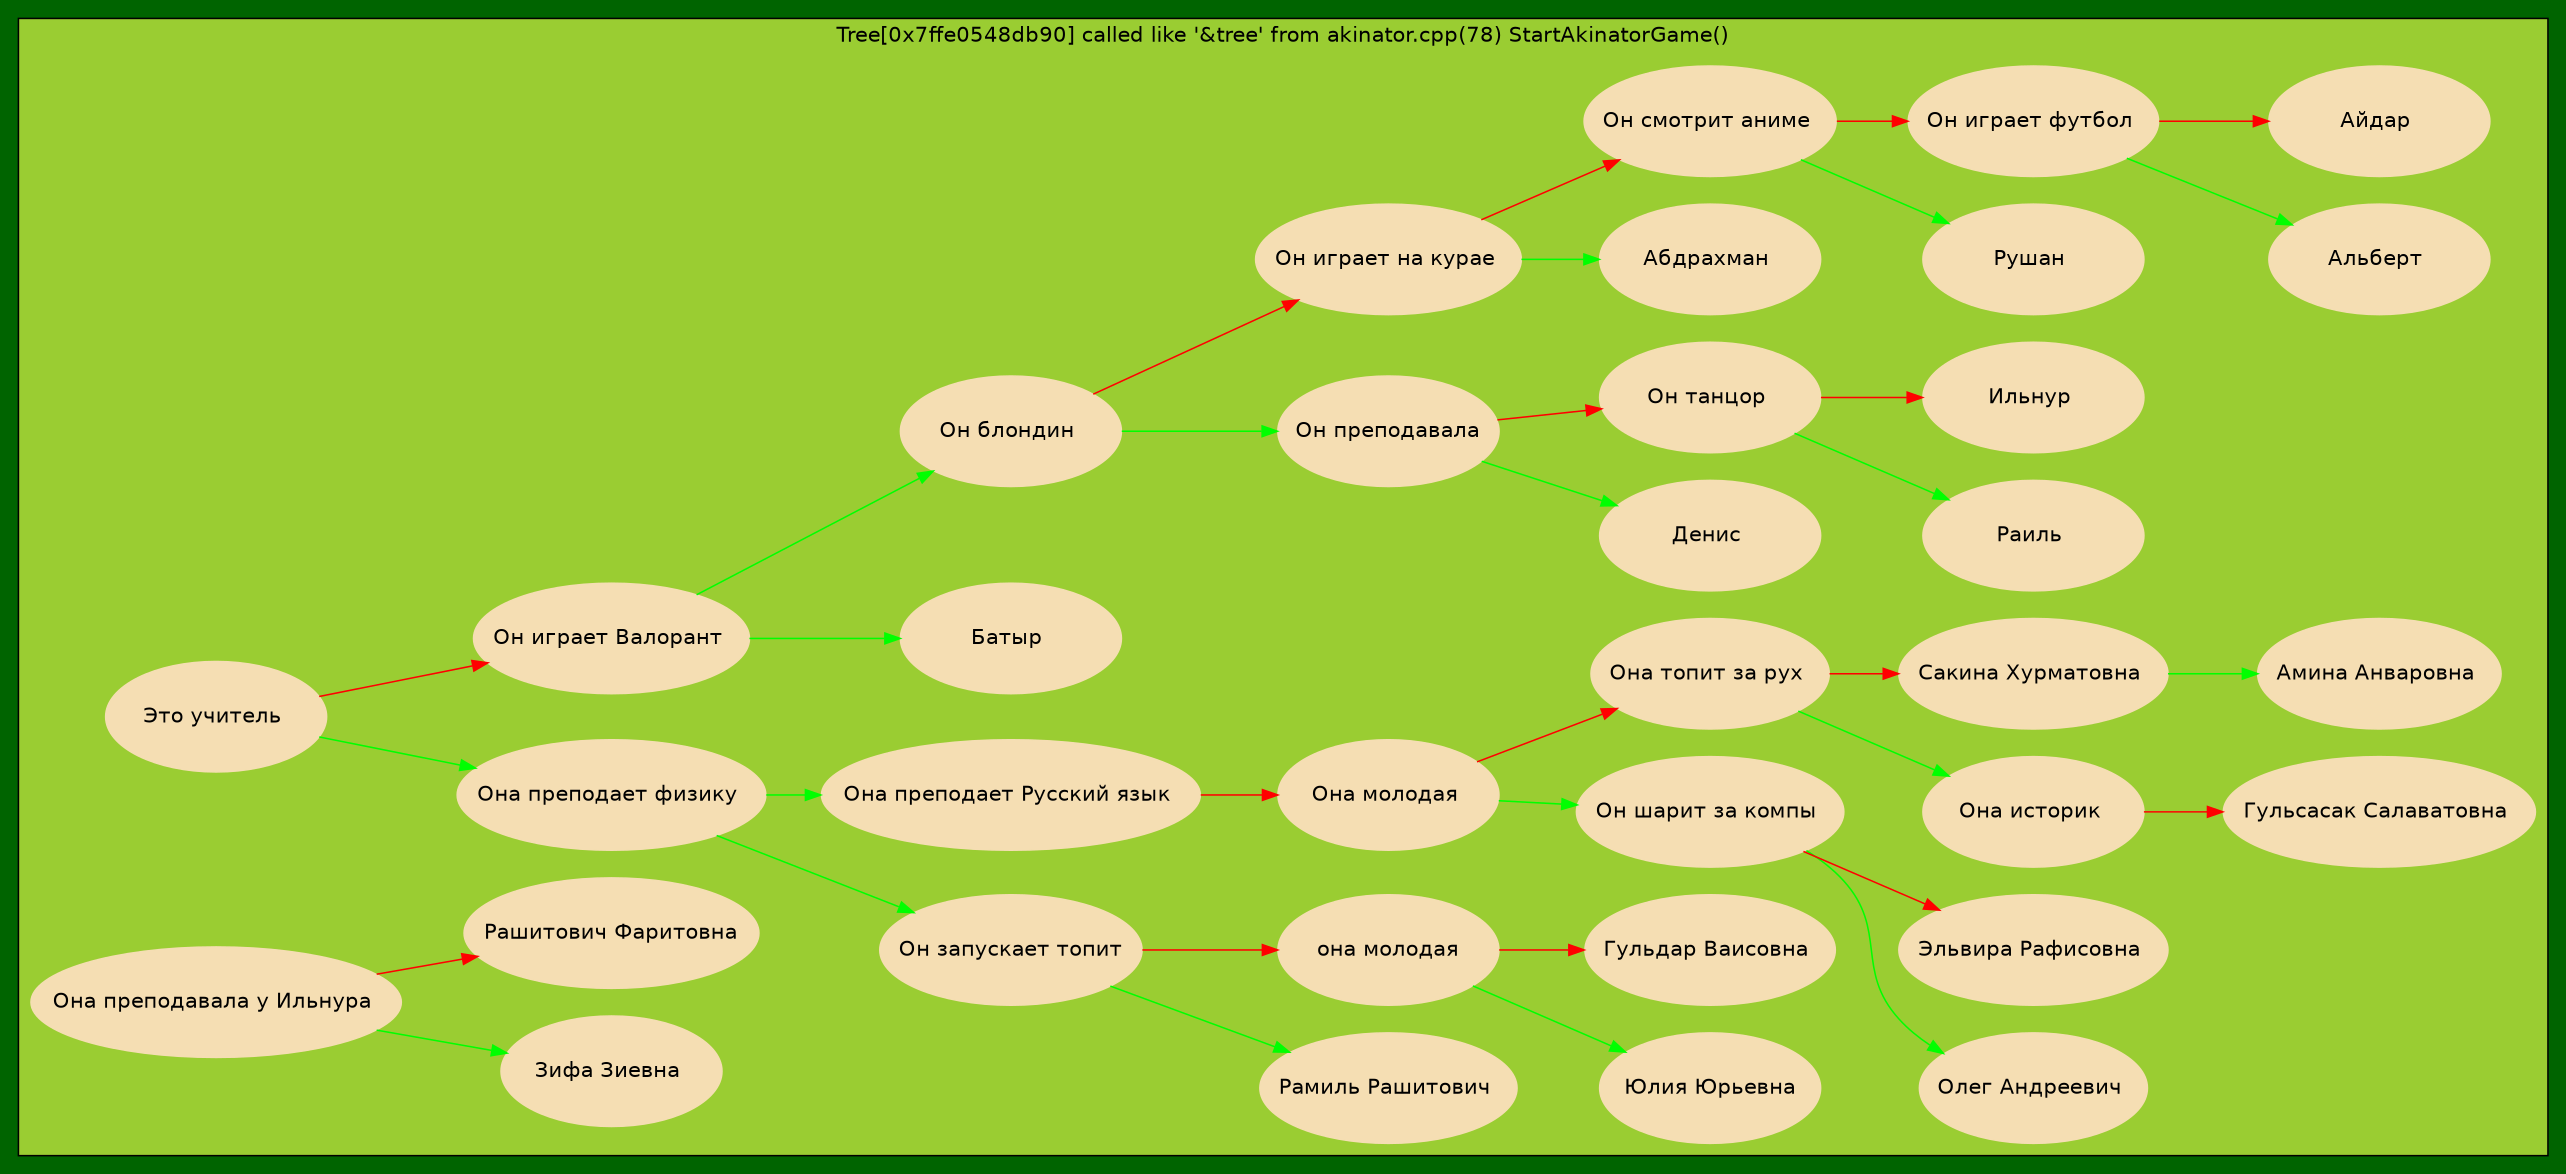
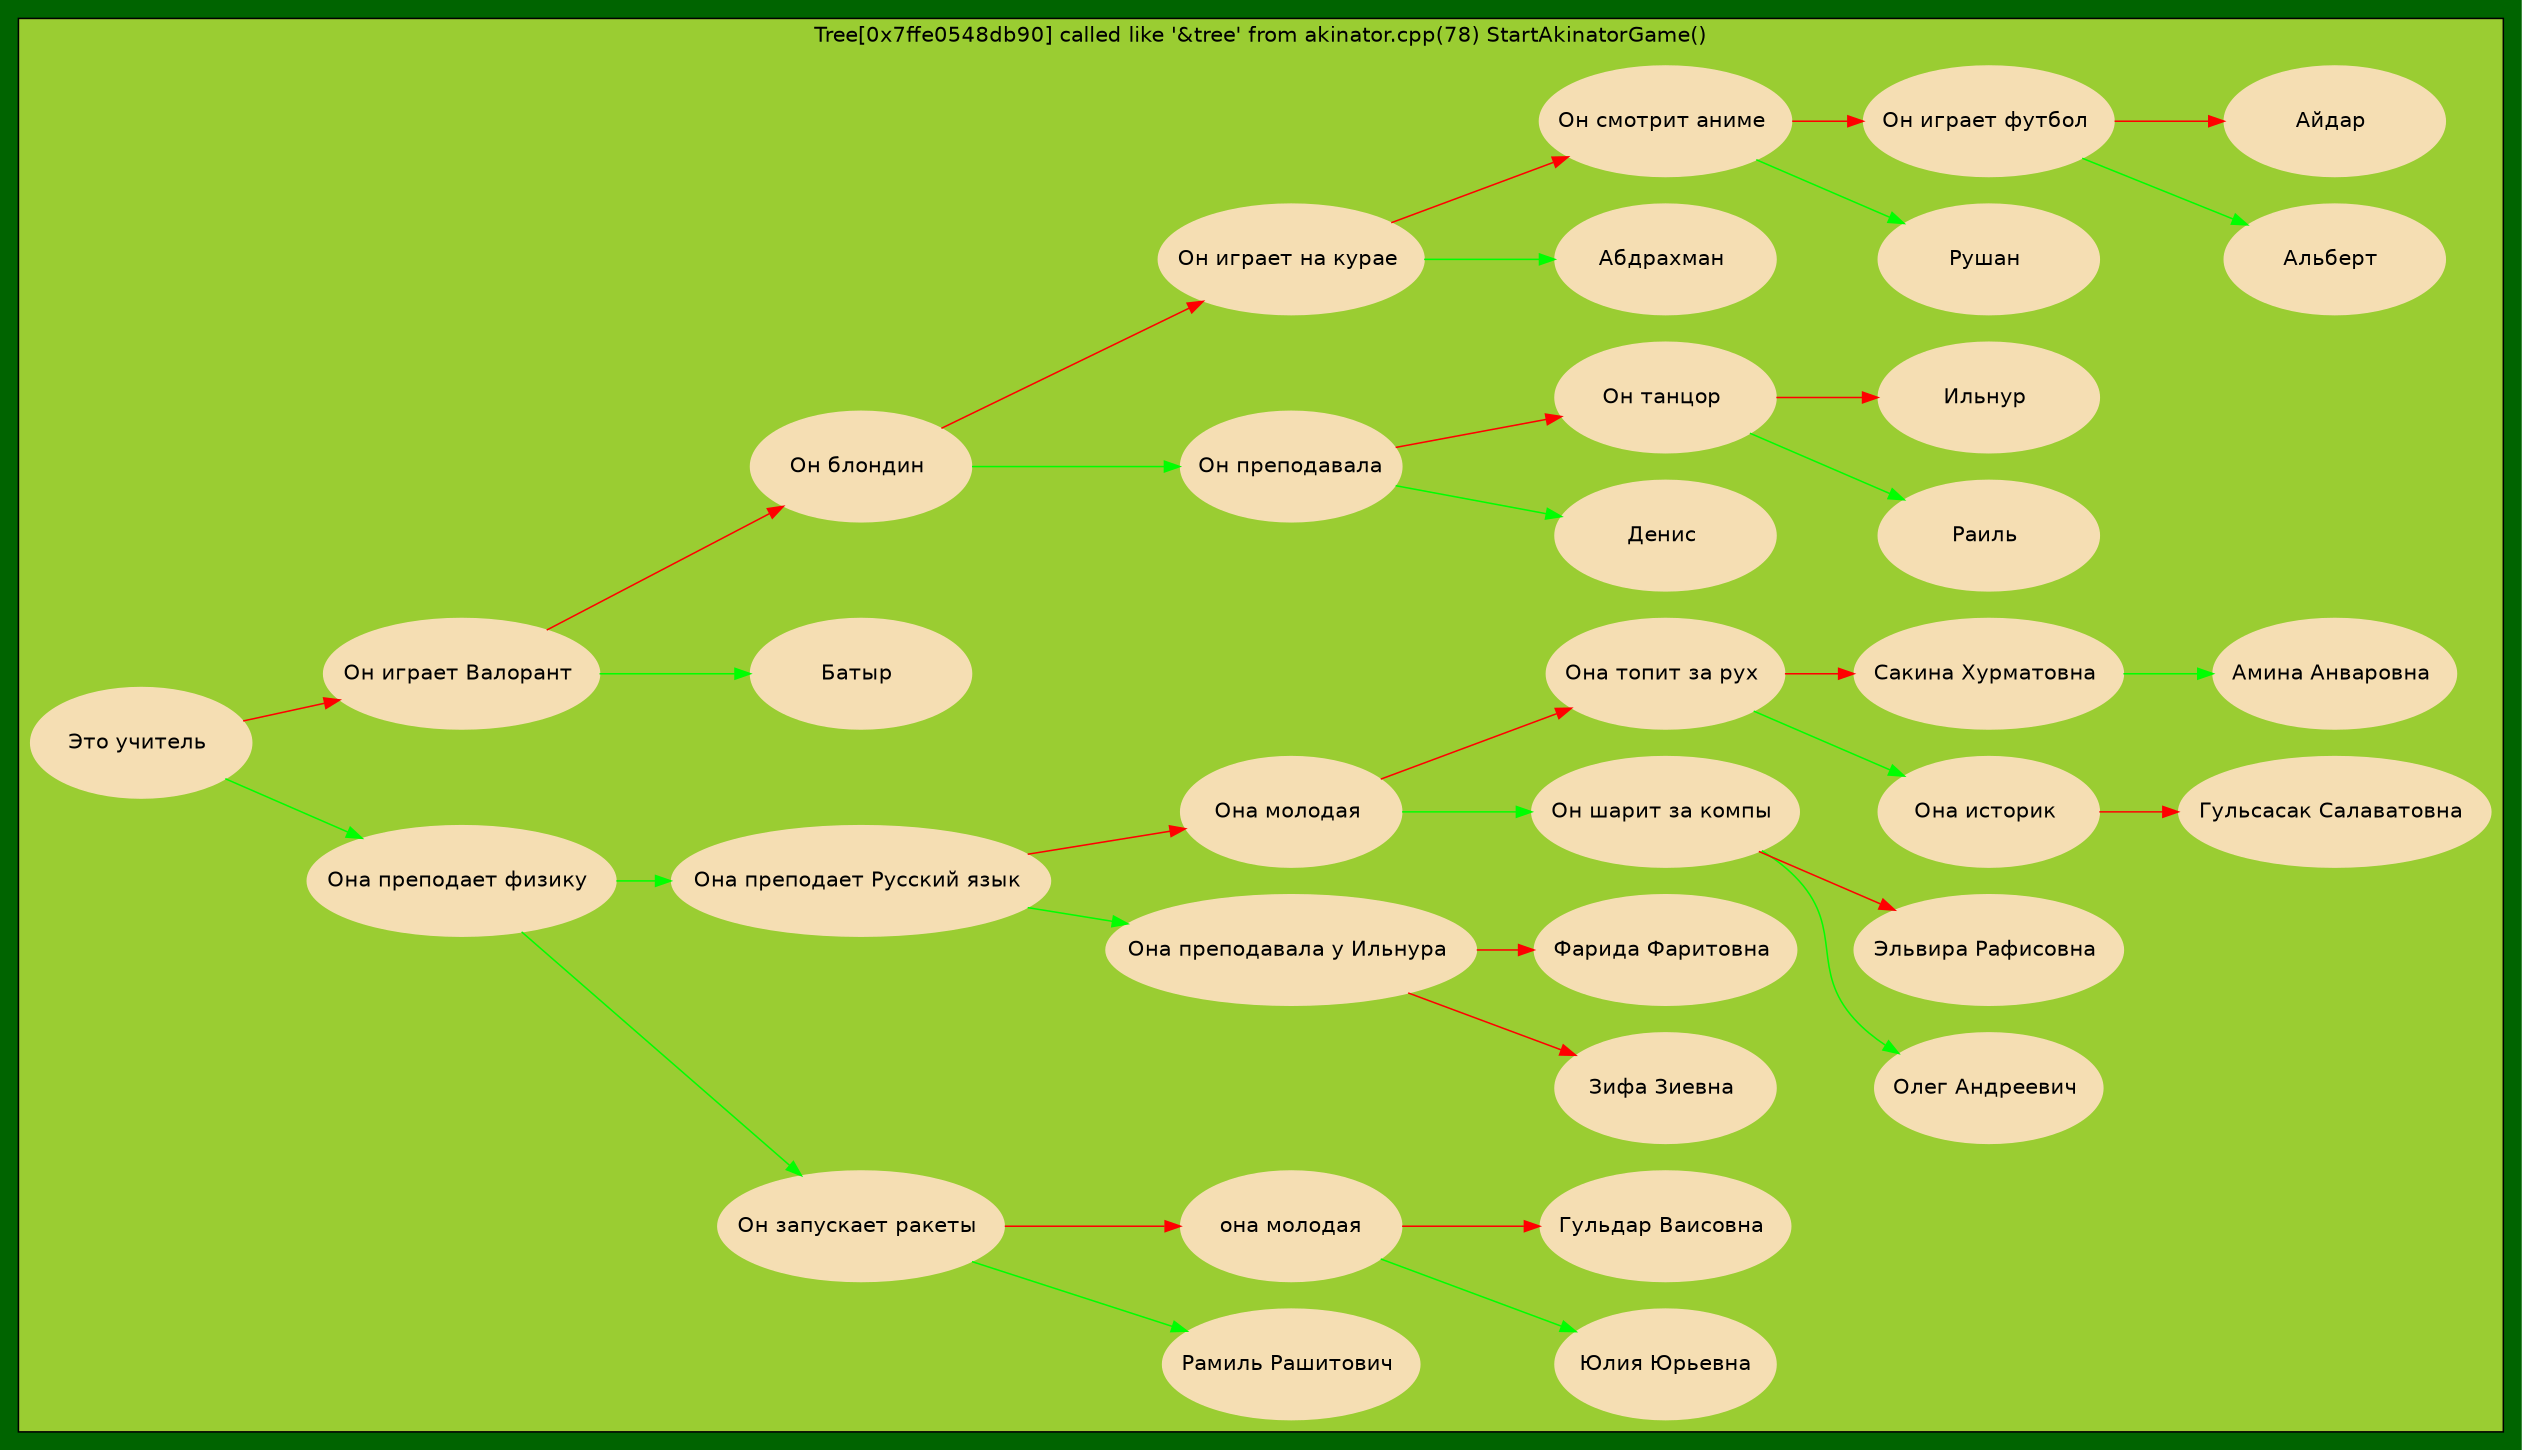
(808, 537) -> (658, 572)
none -> (1070, 914)
(611, 933) -> (1665, 950)
(1011, 950) -> (861, 1226)
(434, 1040) -> (1485, 1021)
